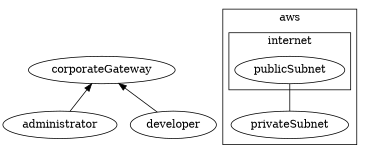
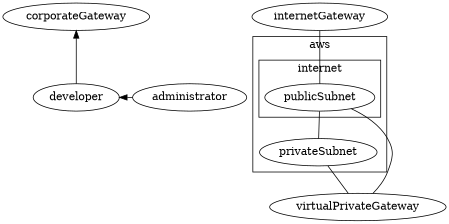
none -> (320, 17)
(78, 100) -> (130, 97)
none -> (358, 207)
